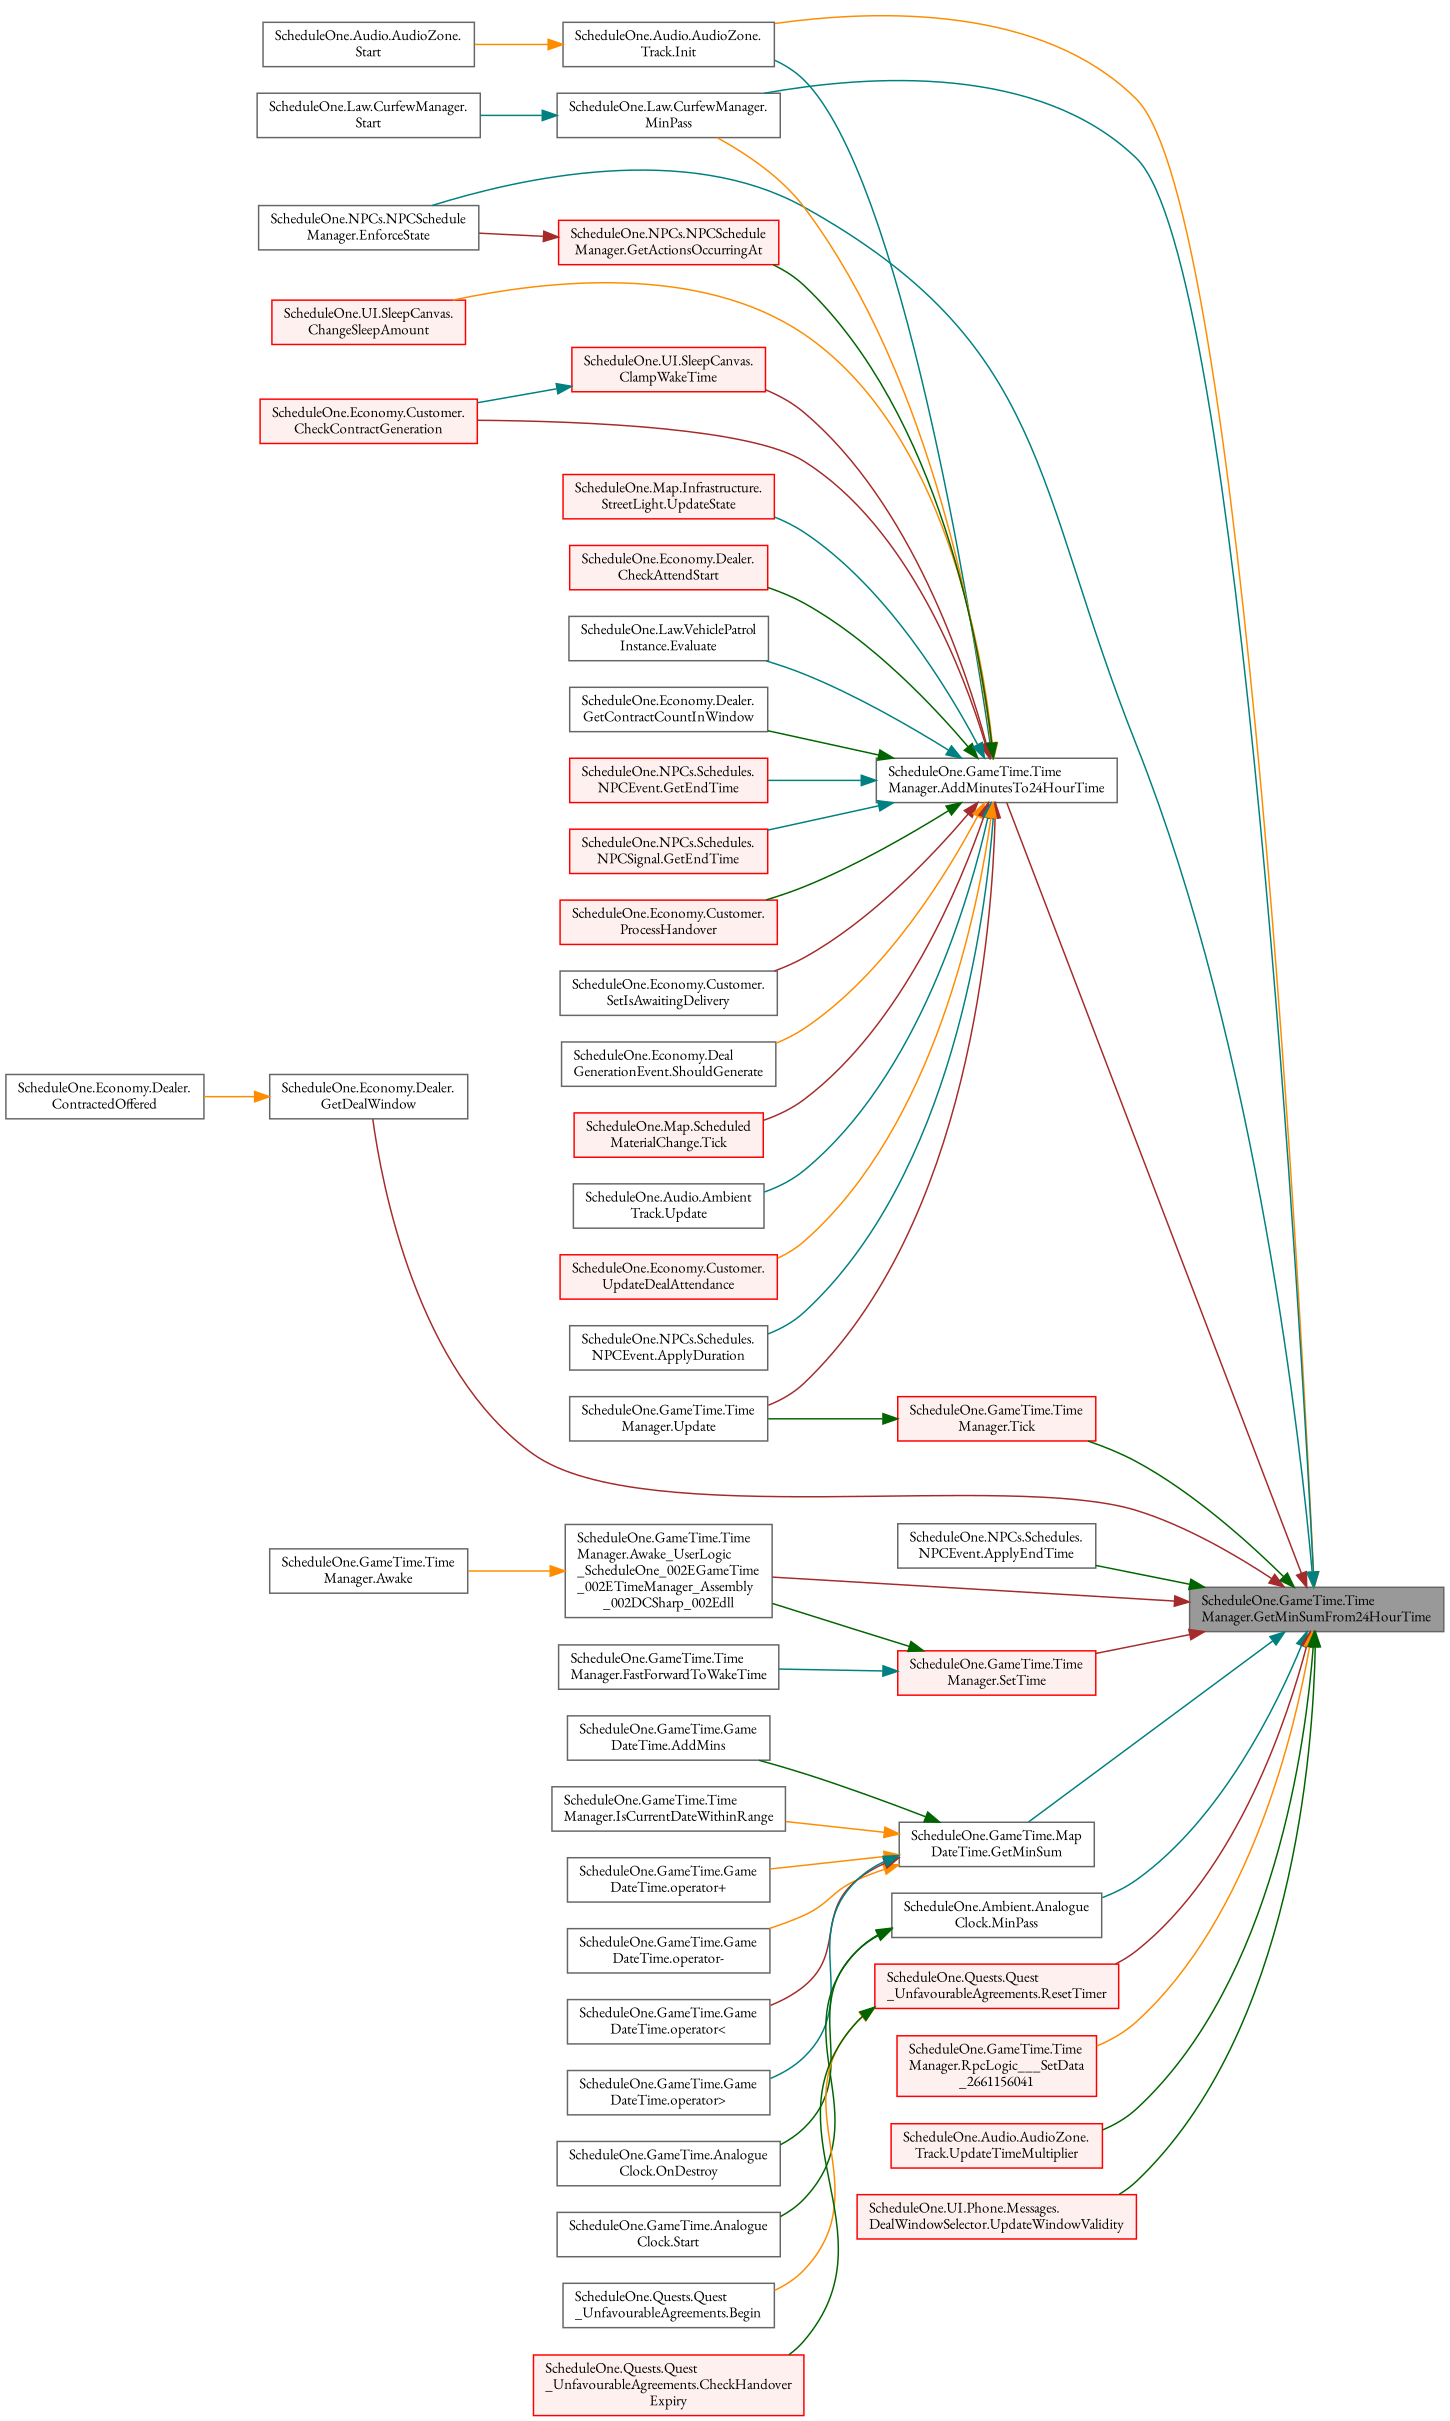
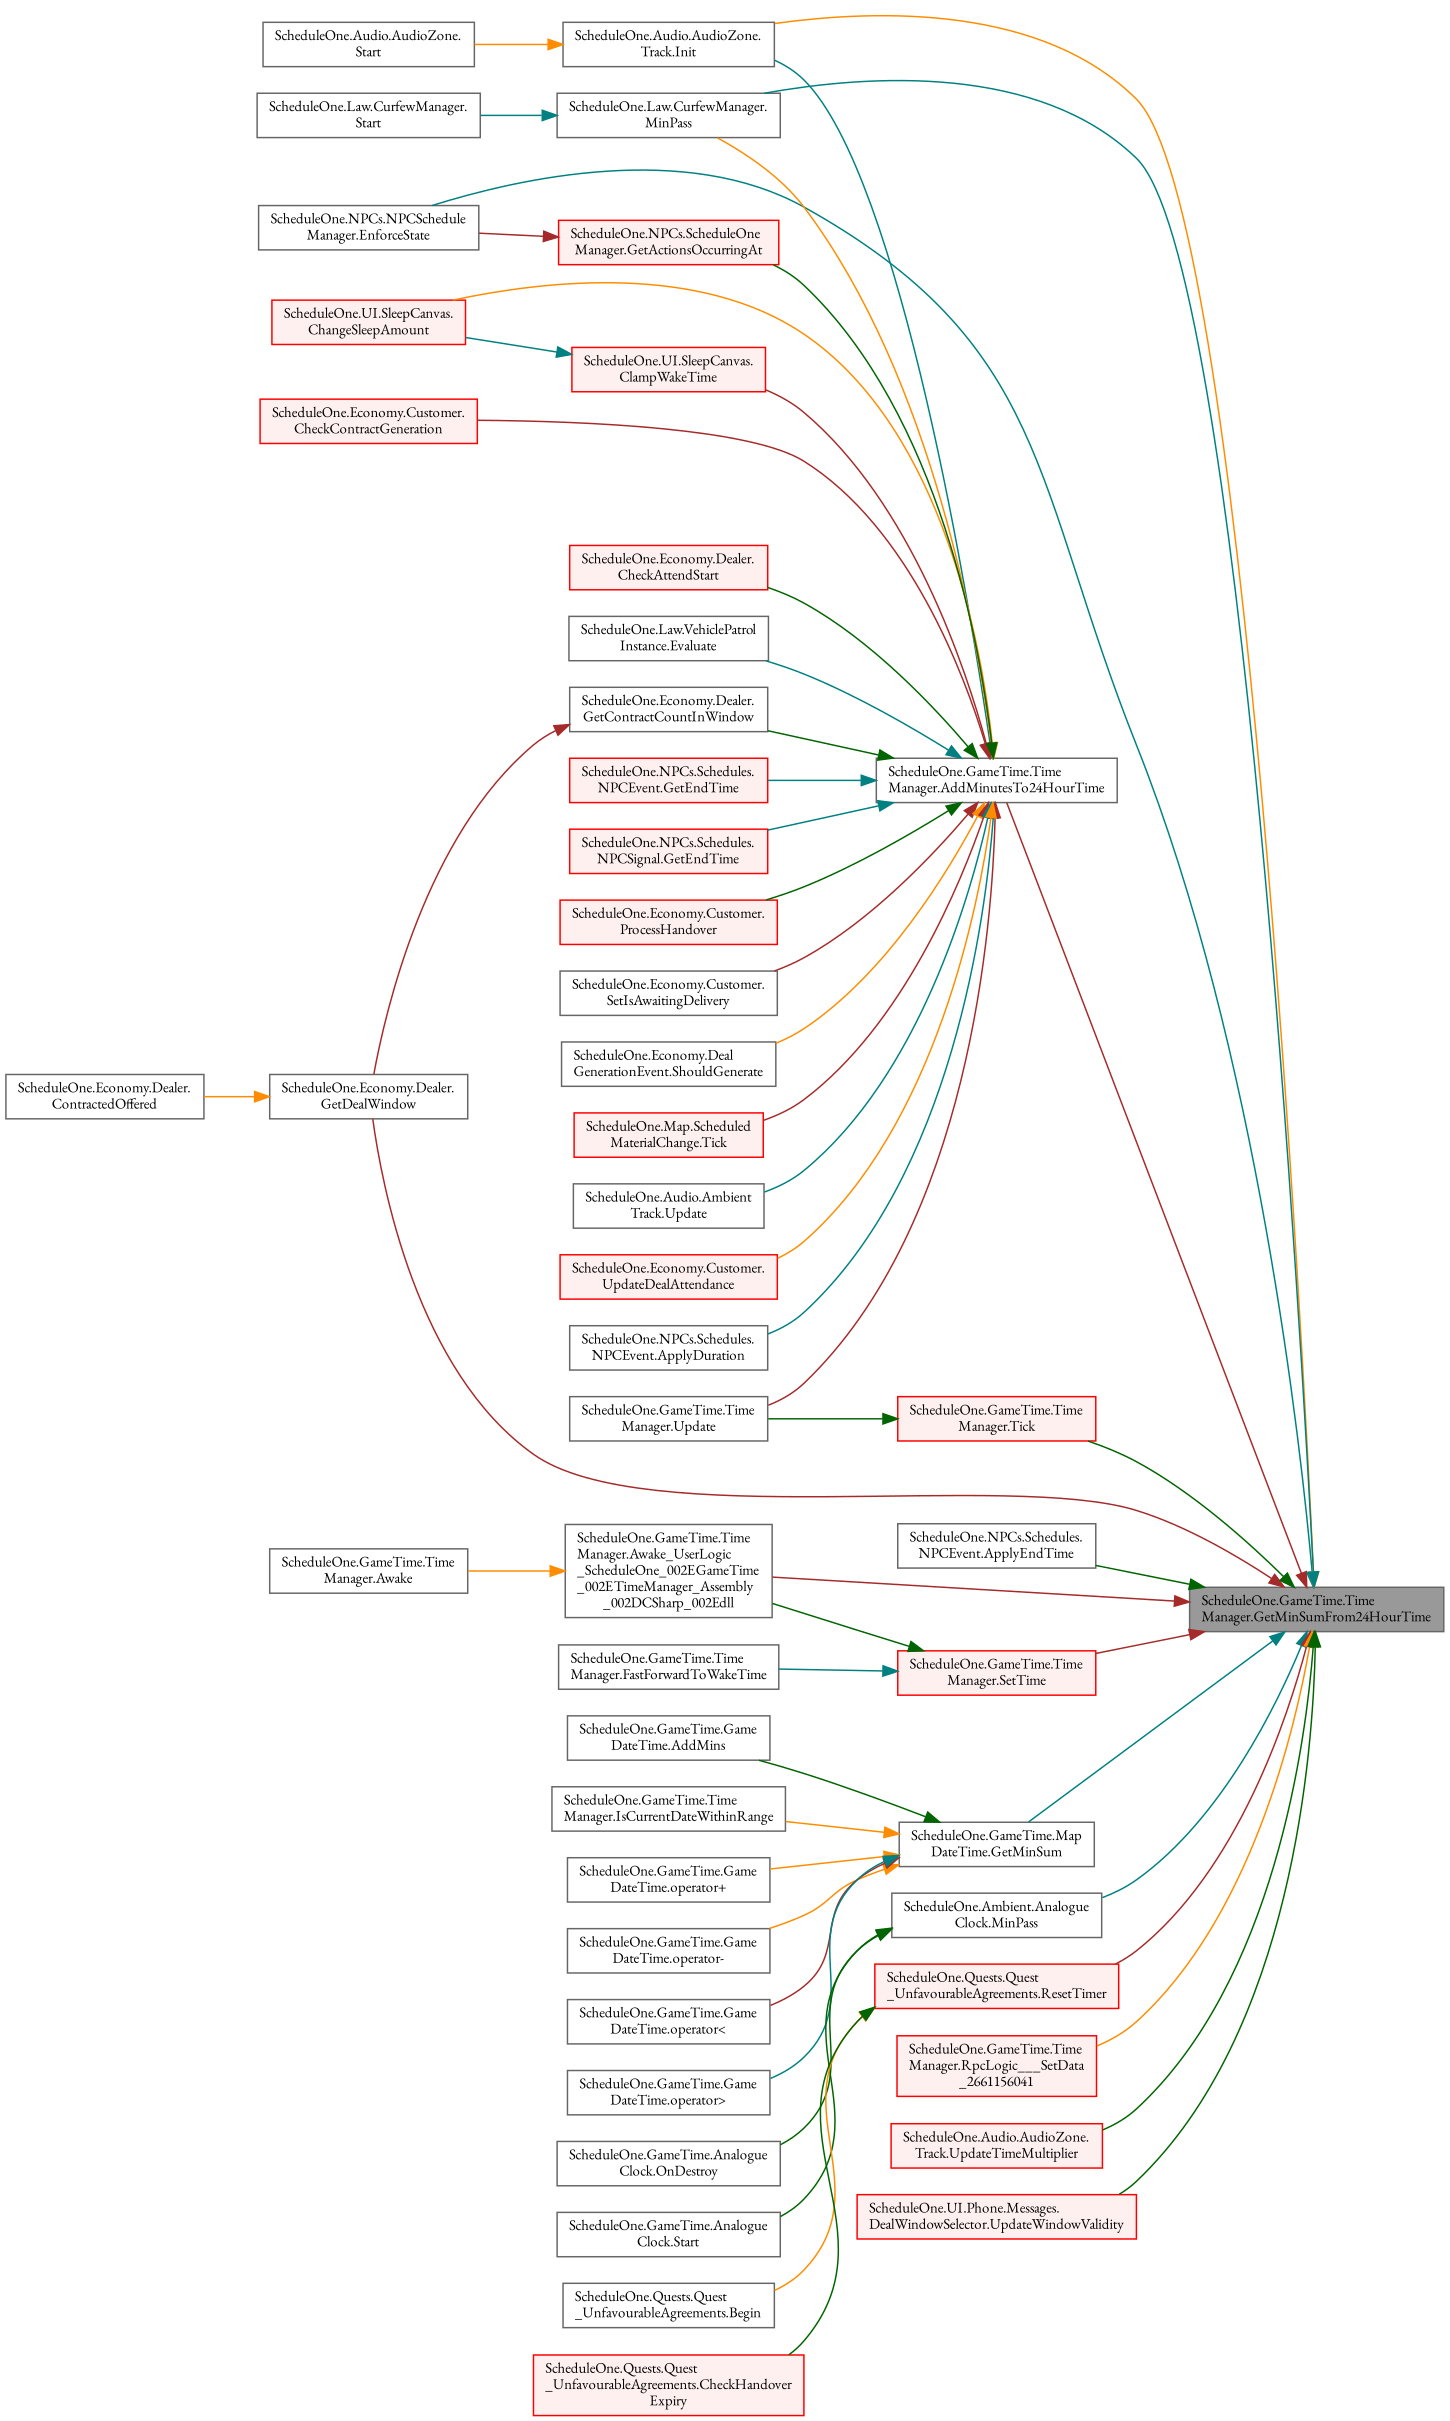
(669, 243) -> (669, 243)
(517, 396) -> (511, 345)
(669, 497) -> none
none -> (433, 884)
